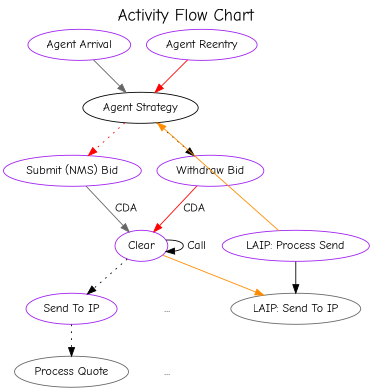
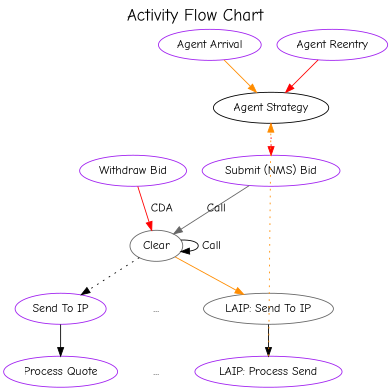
(107, 73) -> (237, 73)
(172, 136) -> none
(221, 180) -> (270, 244)
(125, 208) -> (215, 208)
(141, 246) -> (156, 246)
(296, 273) -> (268, 336)
(72, 336) -> (61, 336)
(72, 372) -> (61, 372)
